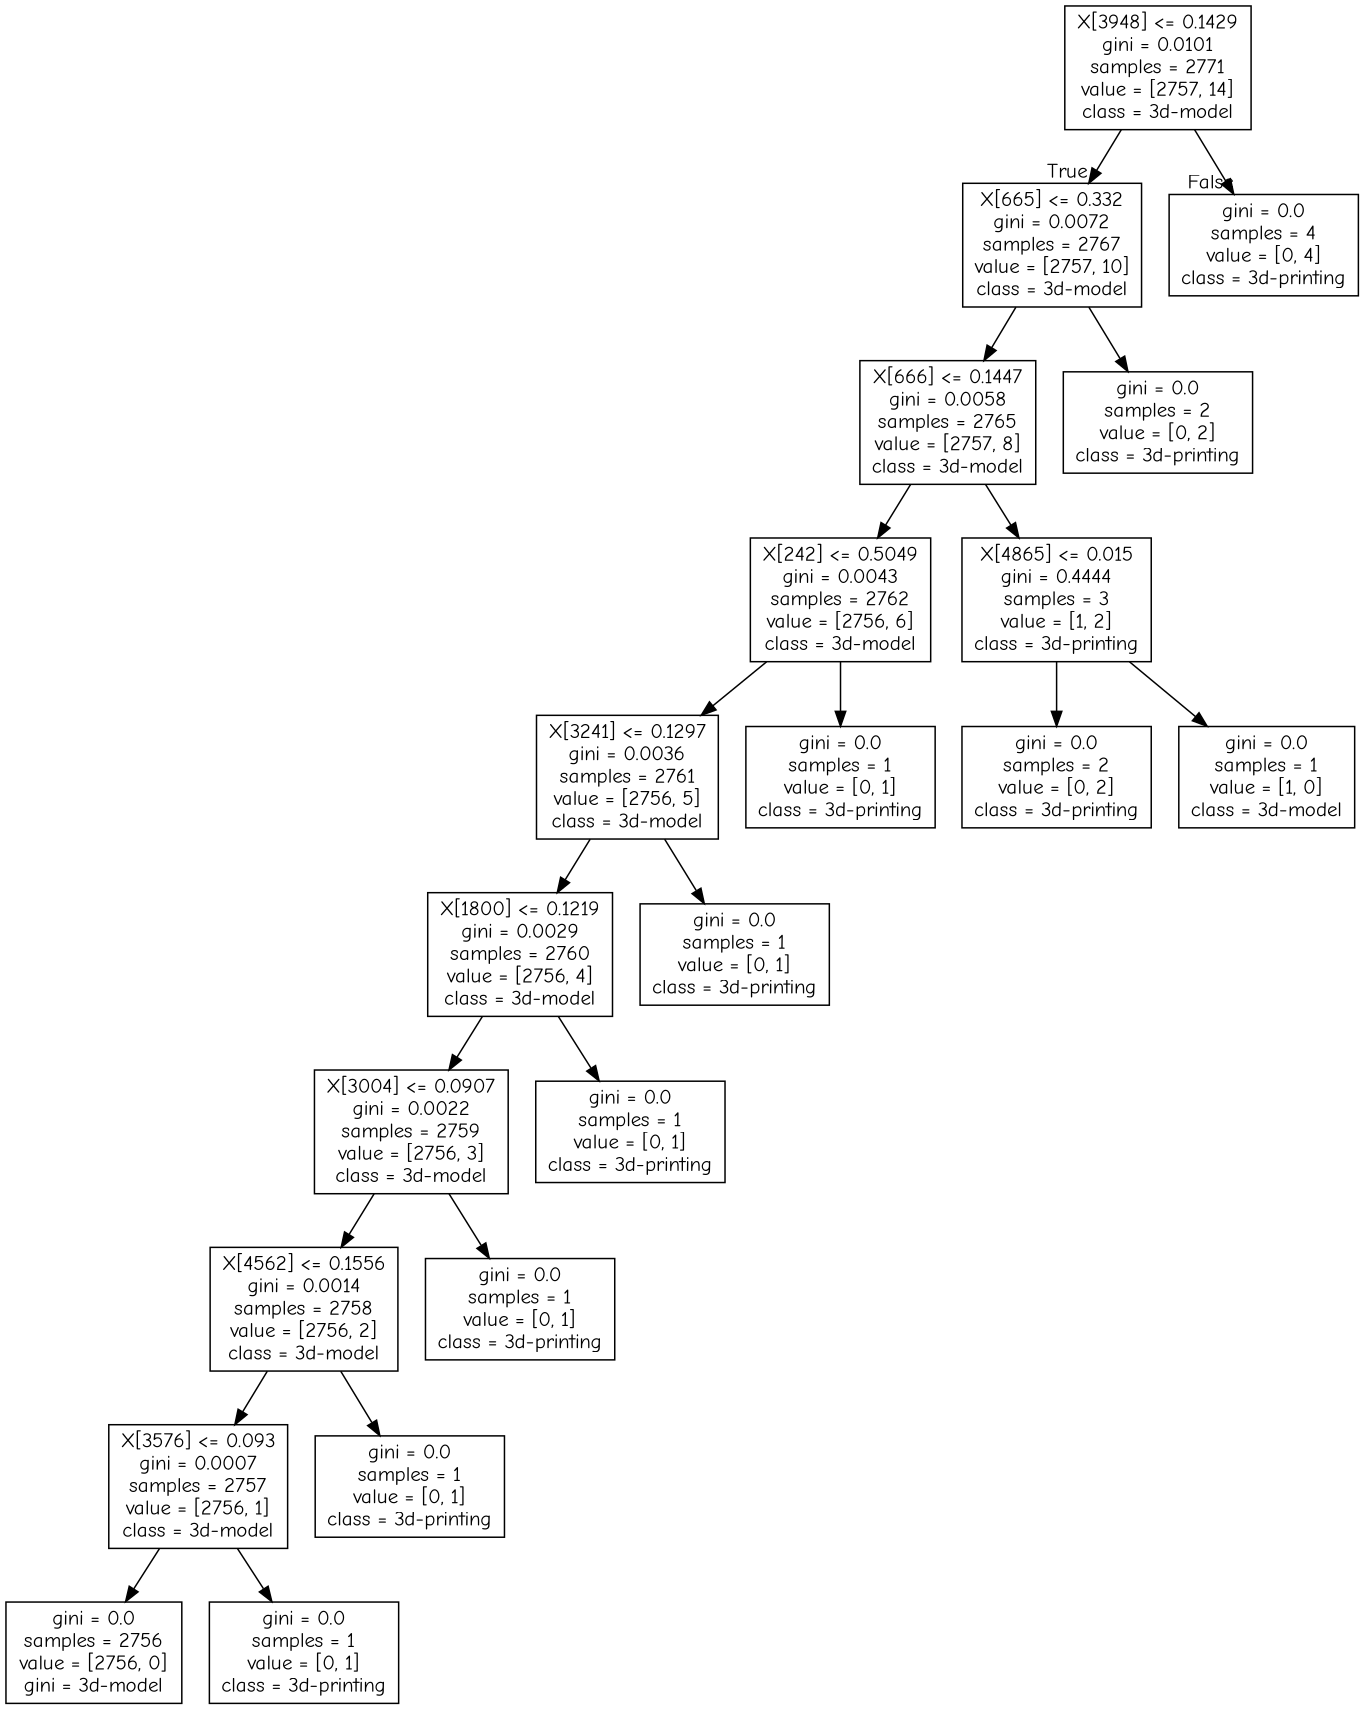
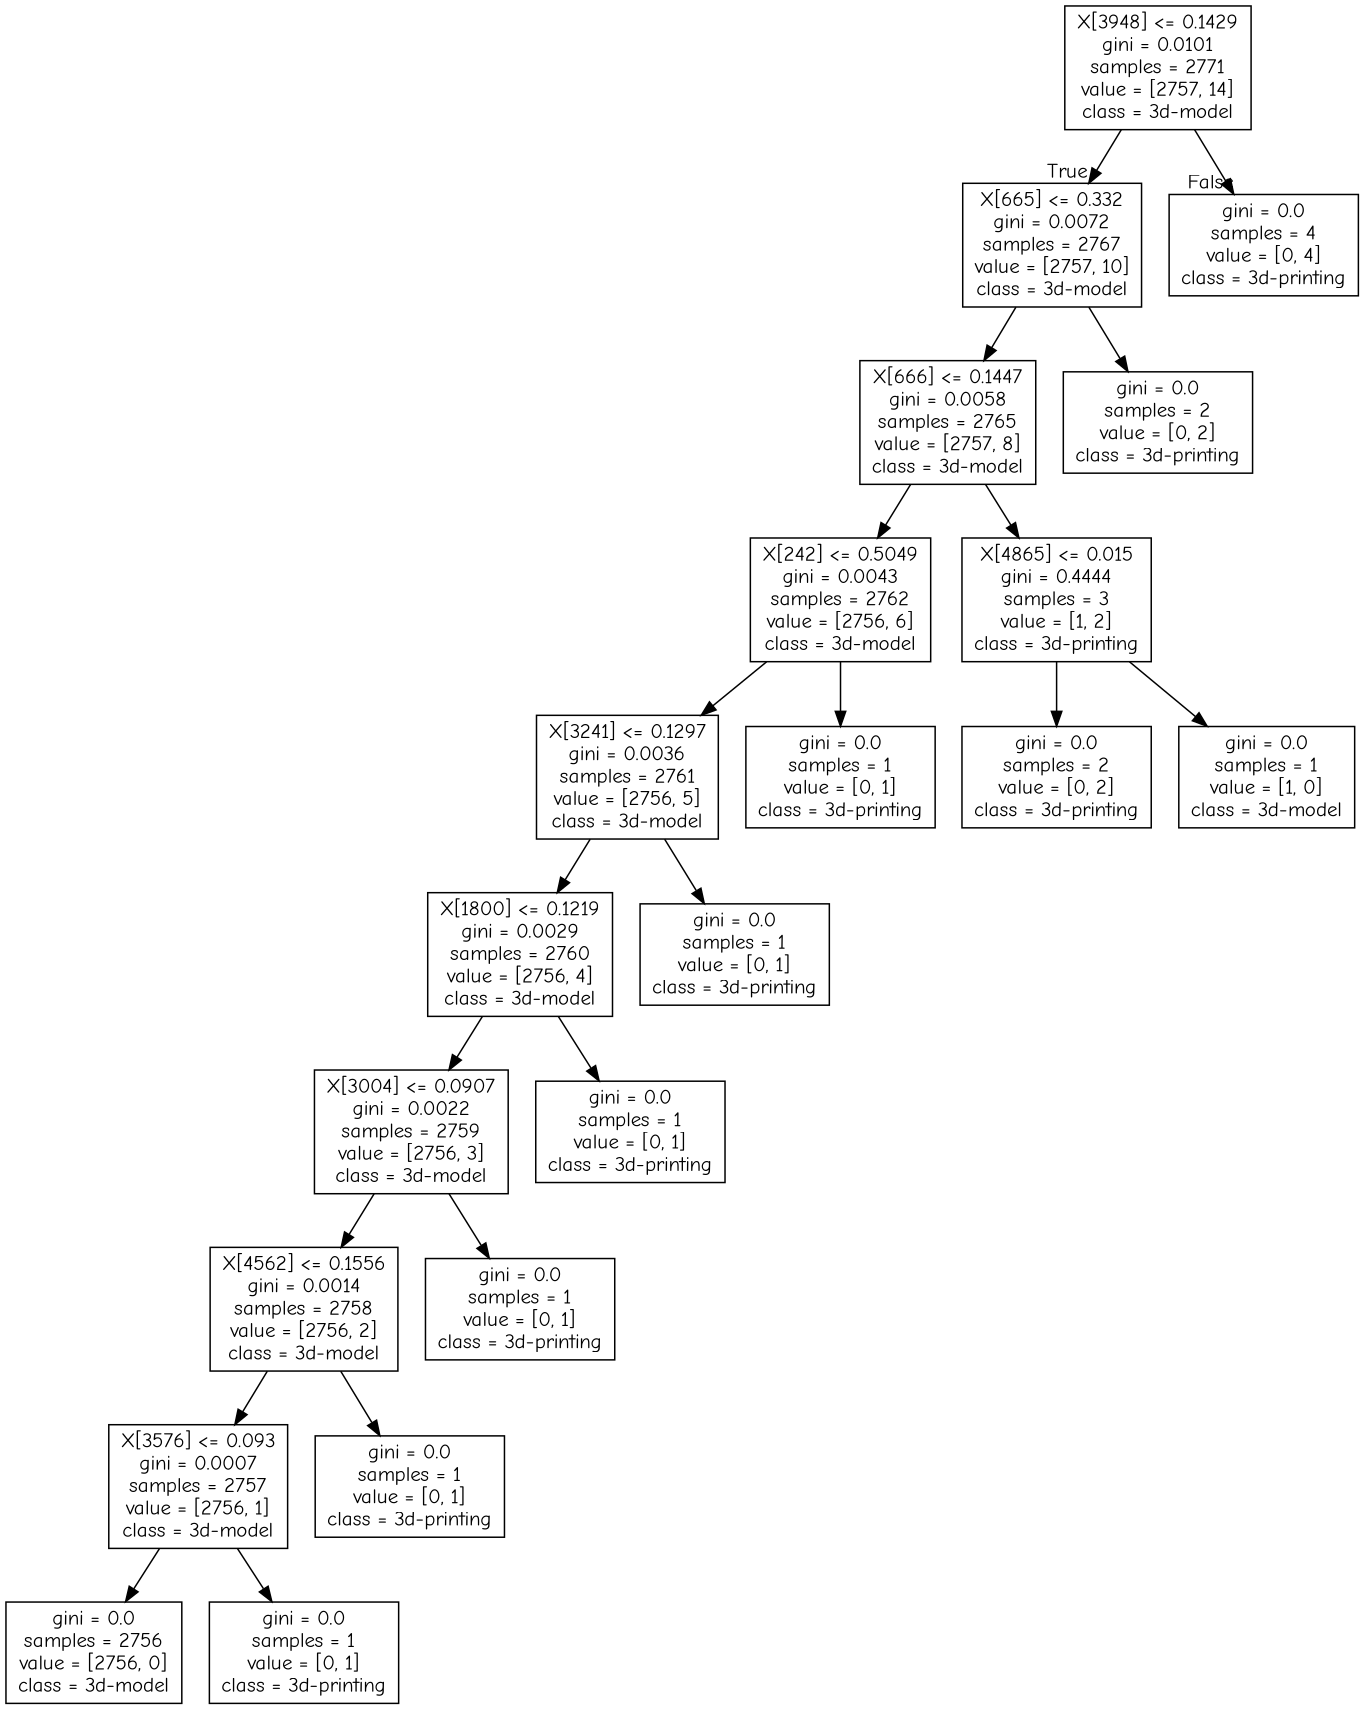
(94, 1653) -> (94, 1653)
